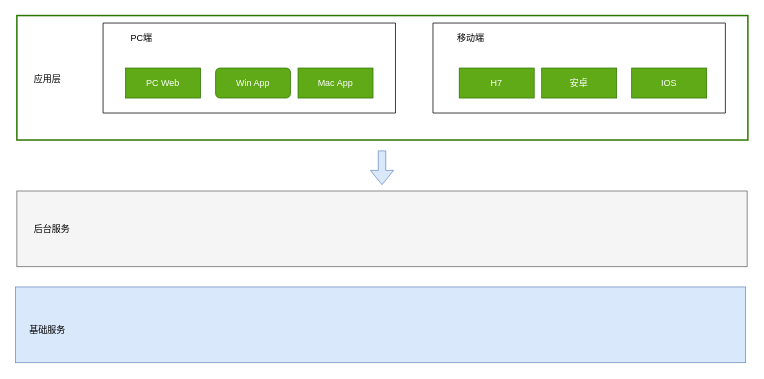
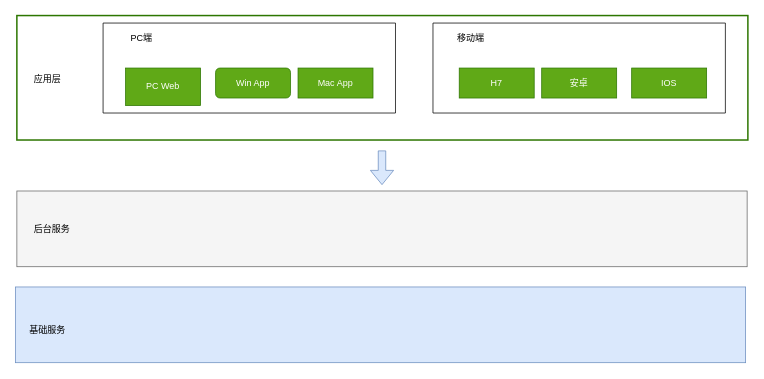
(163, 83) -> (163, 87)
